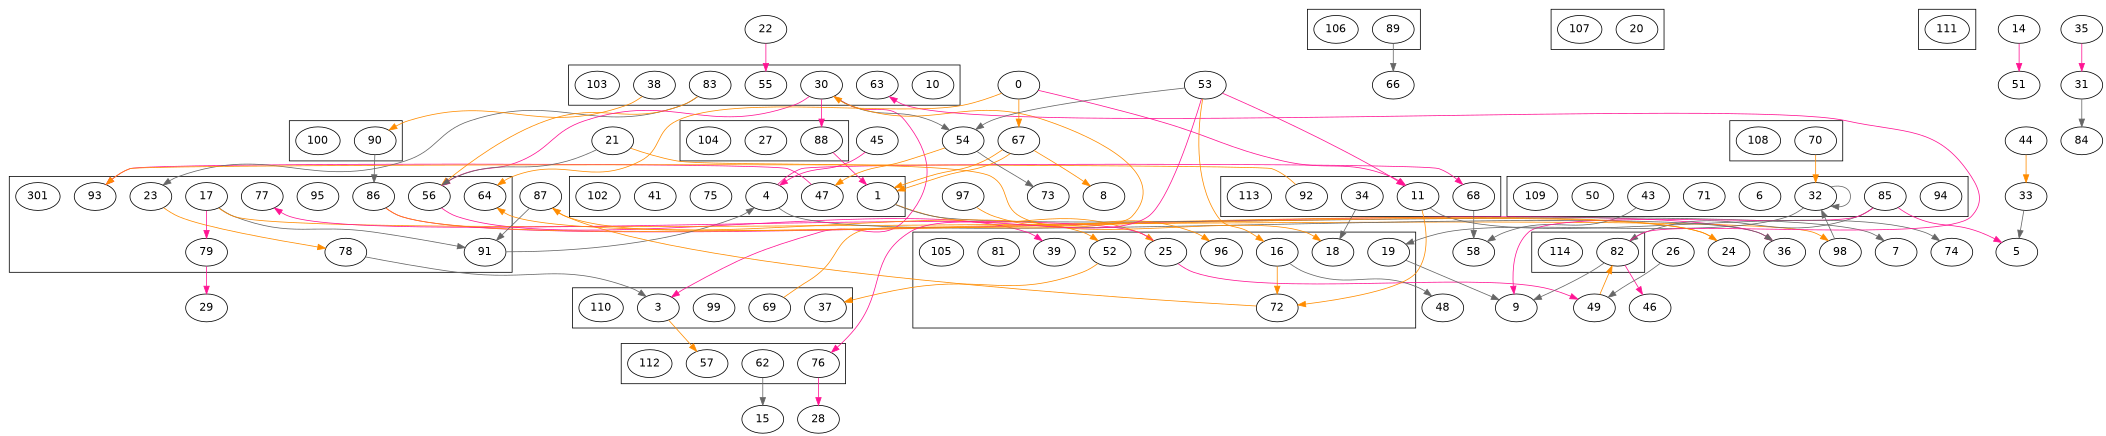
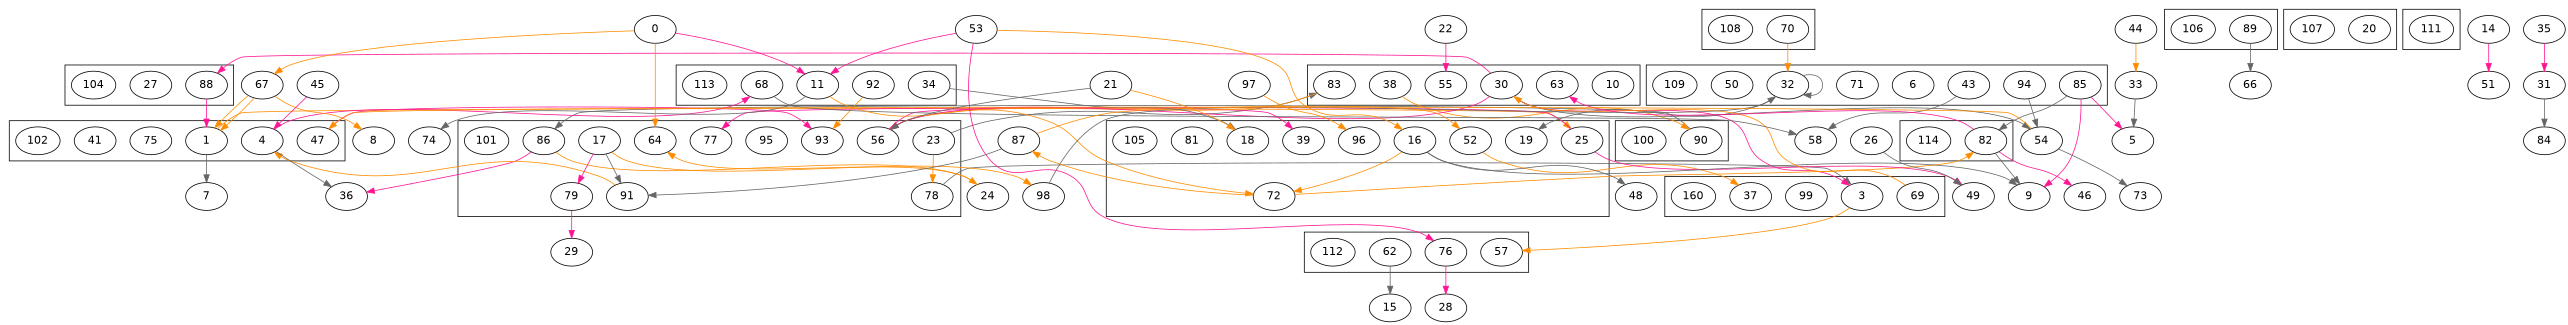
(597, 85) -> none
(1098, 99) -> (2032, 109)
(435, 143) -> (1130, 113)
(38, 196) -> (487, 141)
(629, 243) -> (449, 168)
(1447, 278) -> (1718, 169)
(1604, 284) -> (1547, 180)
(601, 308) -> (1693, 196)
